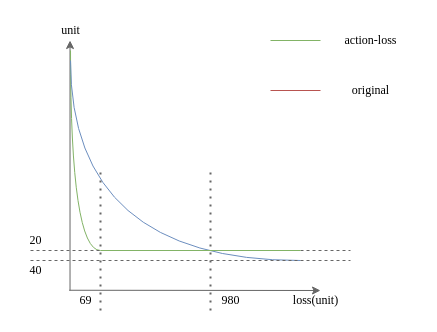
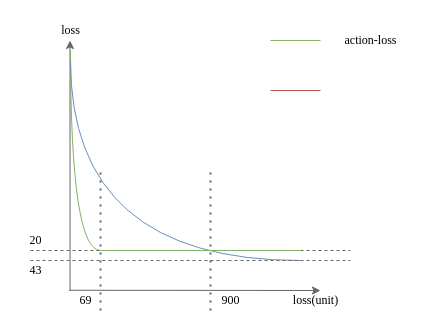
(71, 31) -> (71, 31)
(371, 91) -> none
(36, 271) -> (36, 271)
(231, 301) -> (231, 301)
